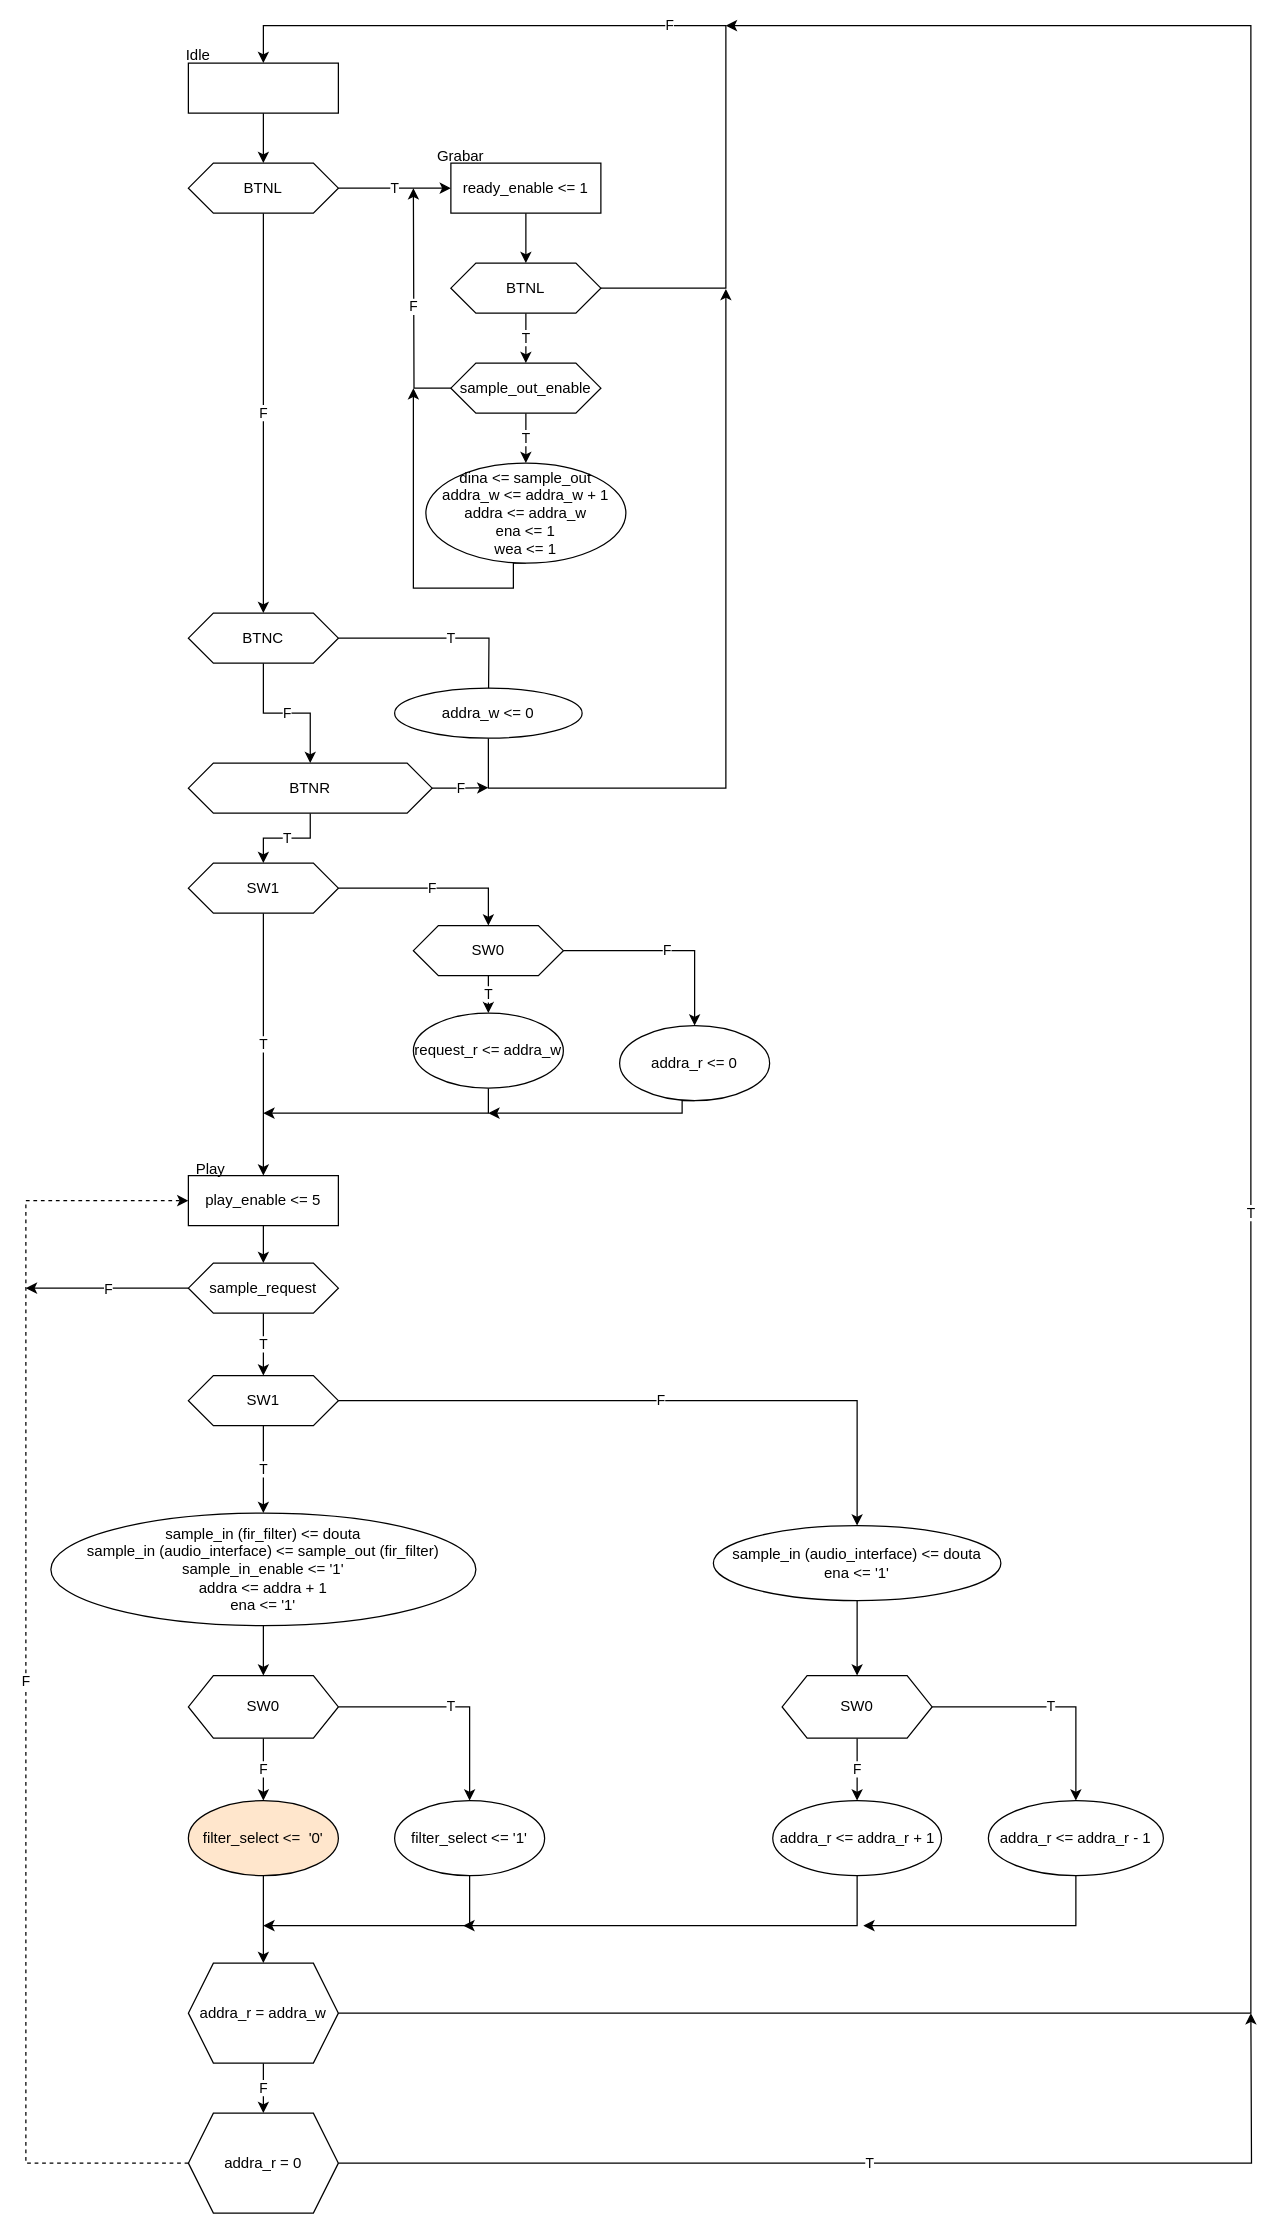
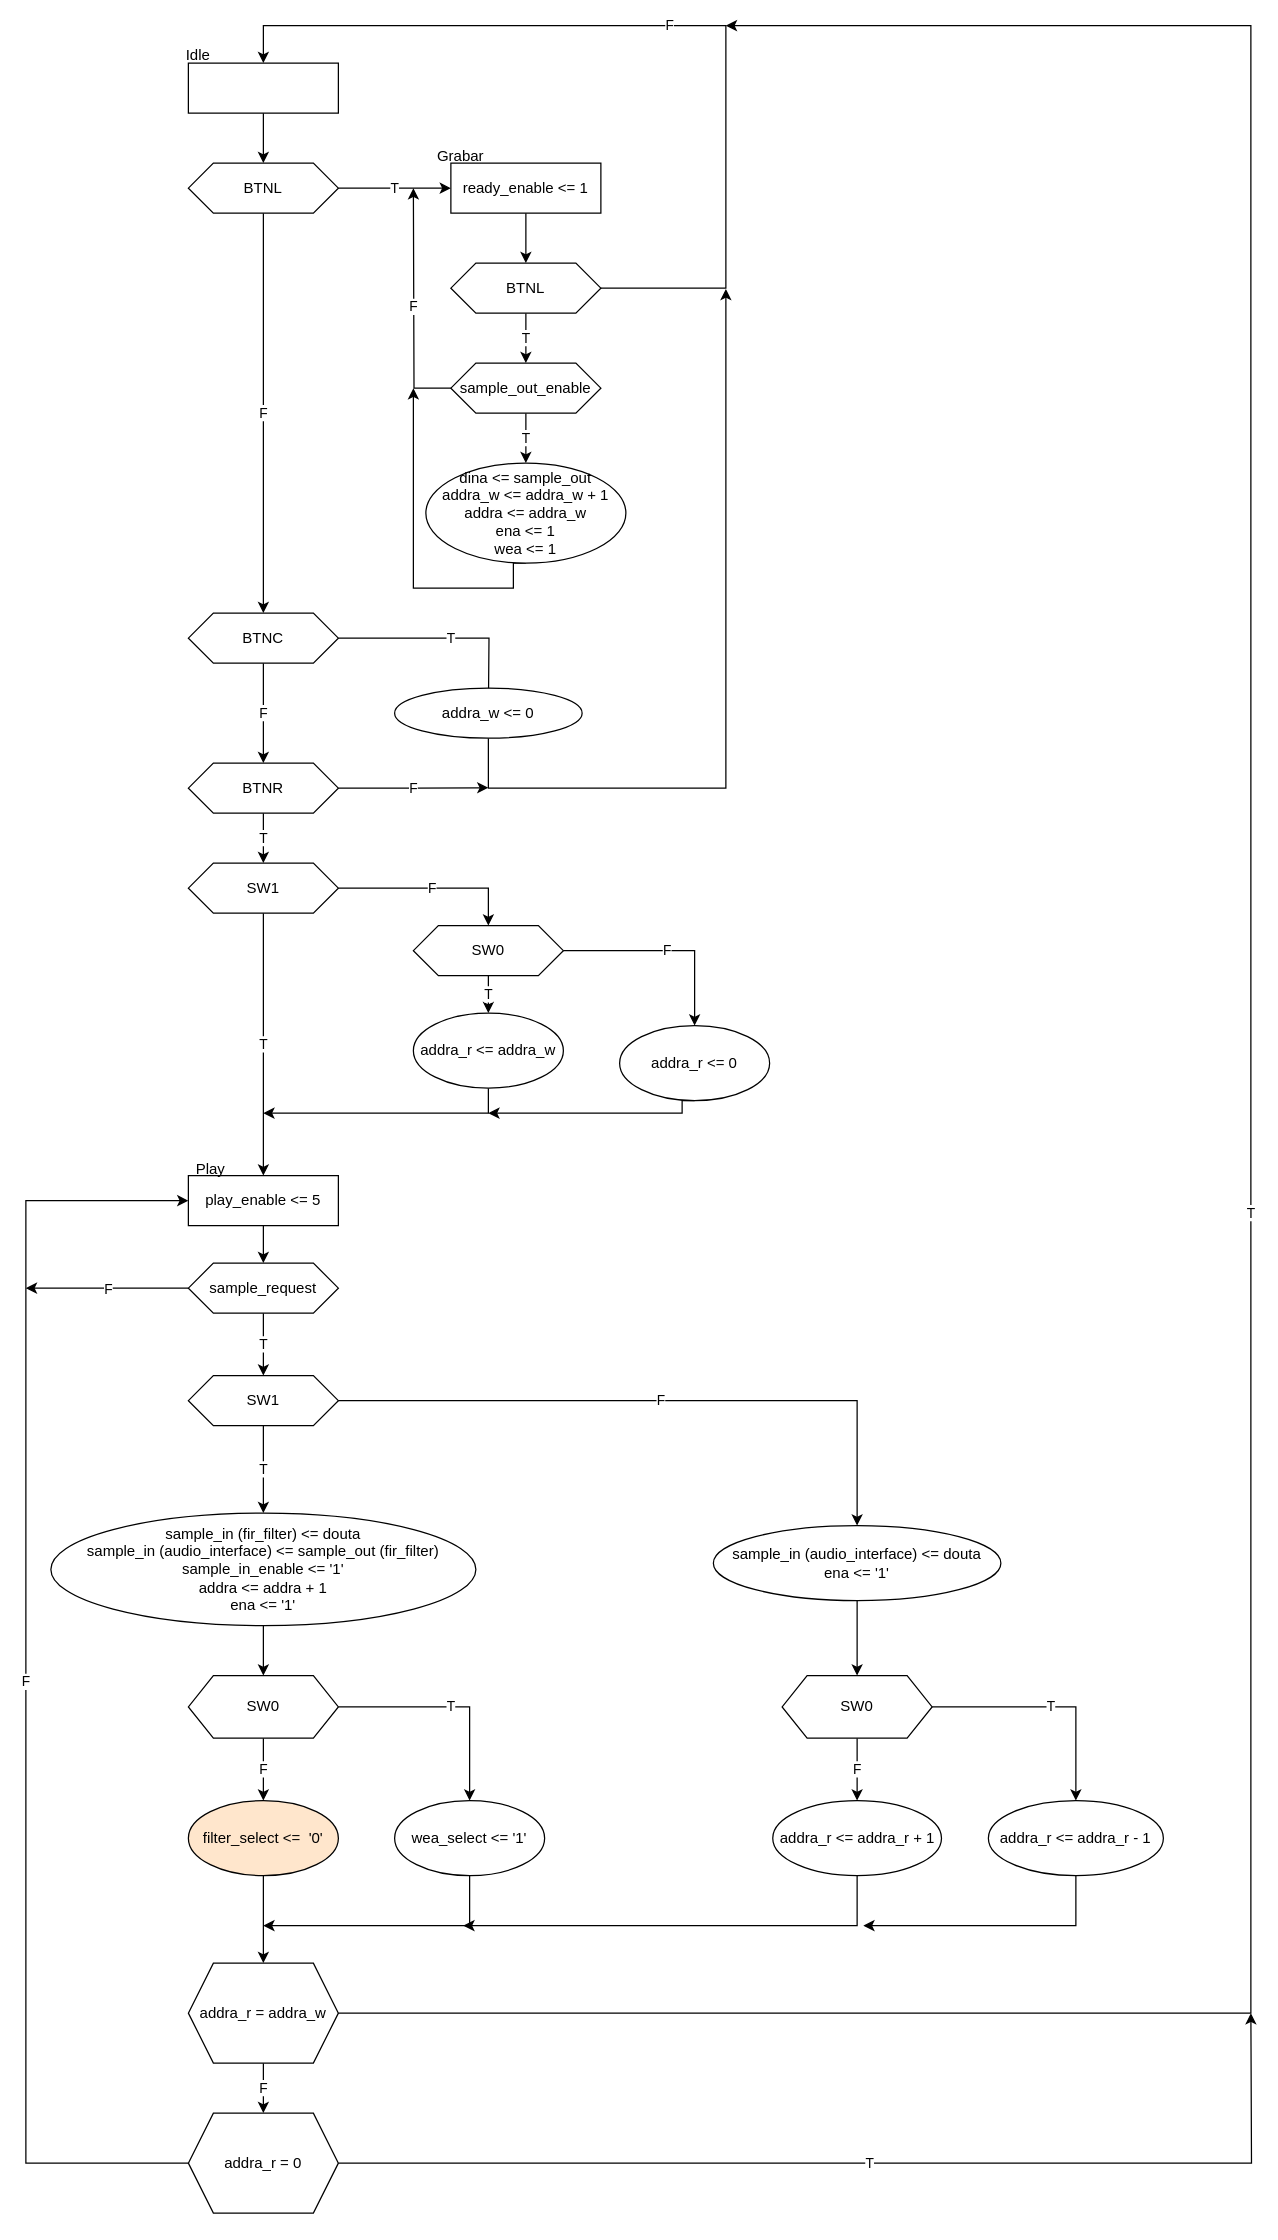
(310, 788) -> (263, 788)
(488, 1051) -> (488, 1051)
(469, 1838) -> (469, 1838)
(26, 2005) -> (26, 2005)
